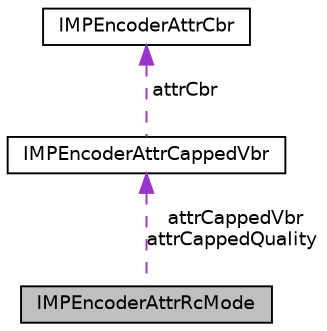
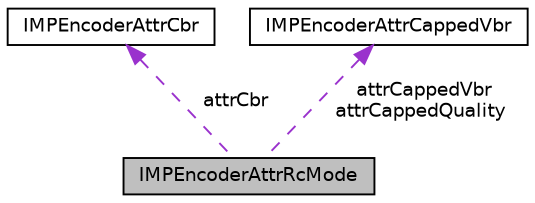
(147, 101) -> (187, 109)
